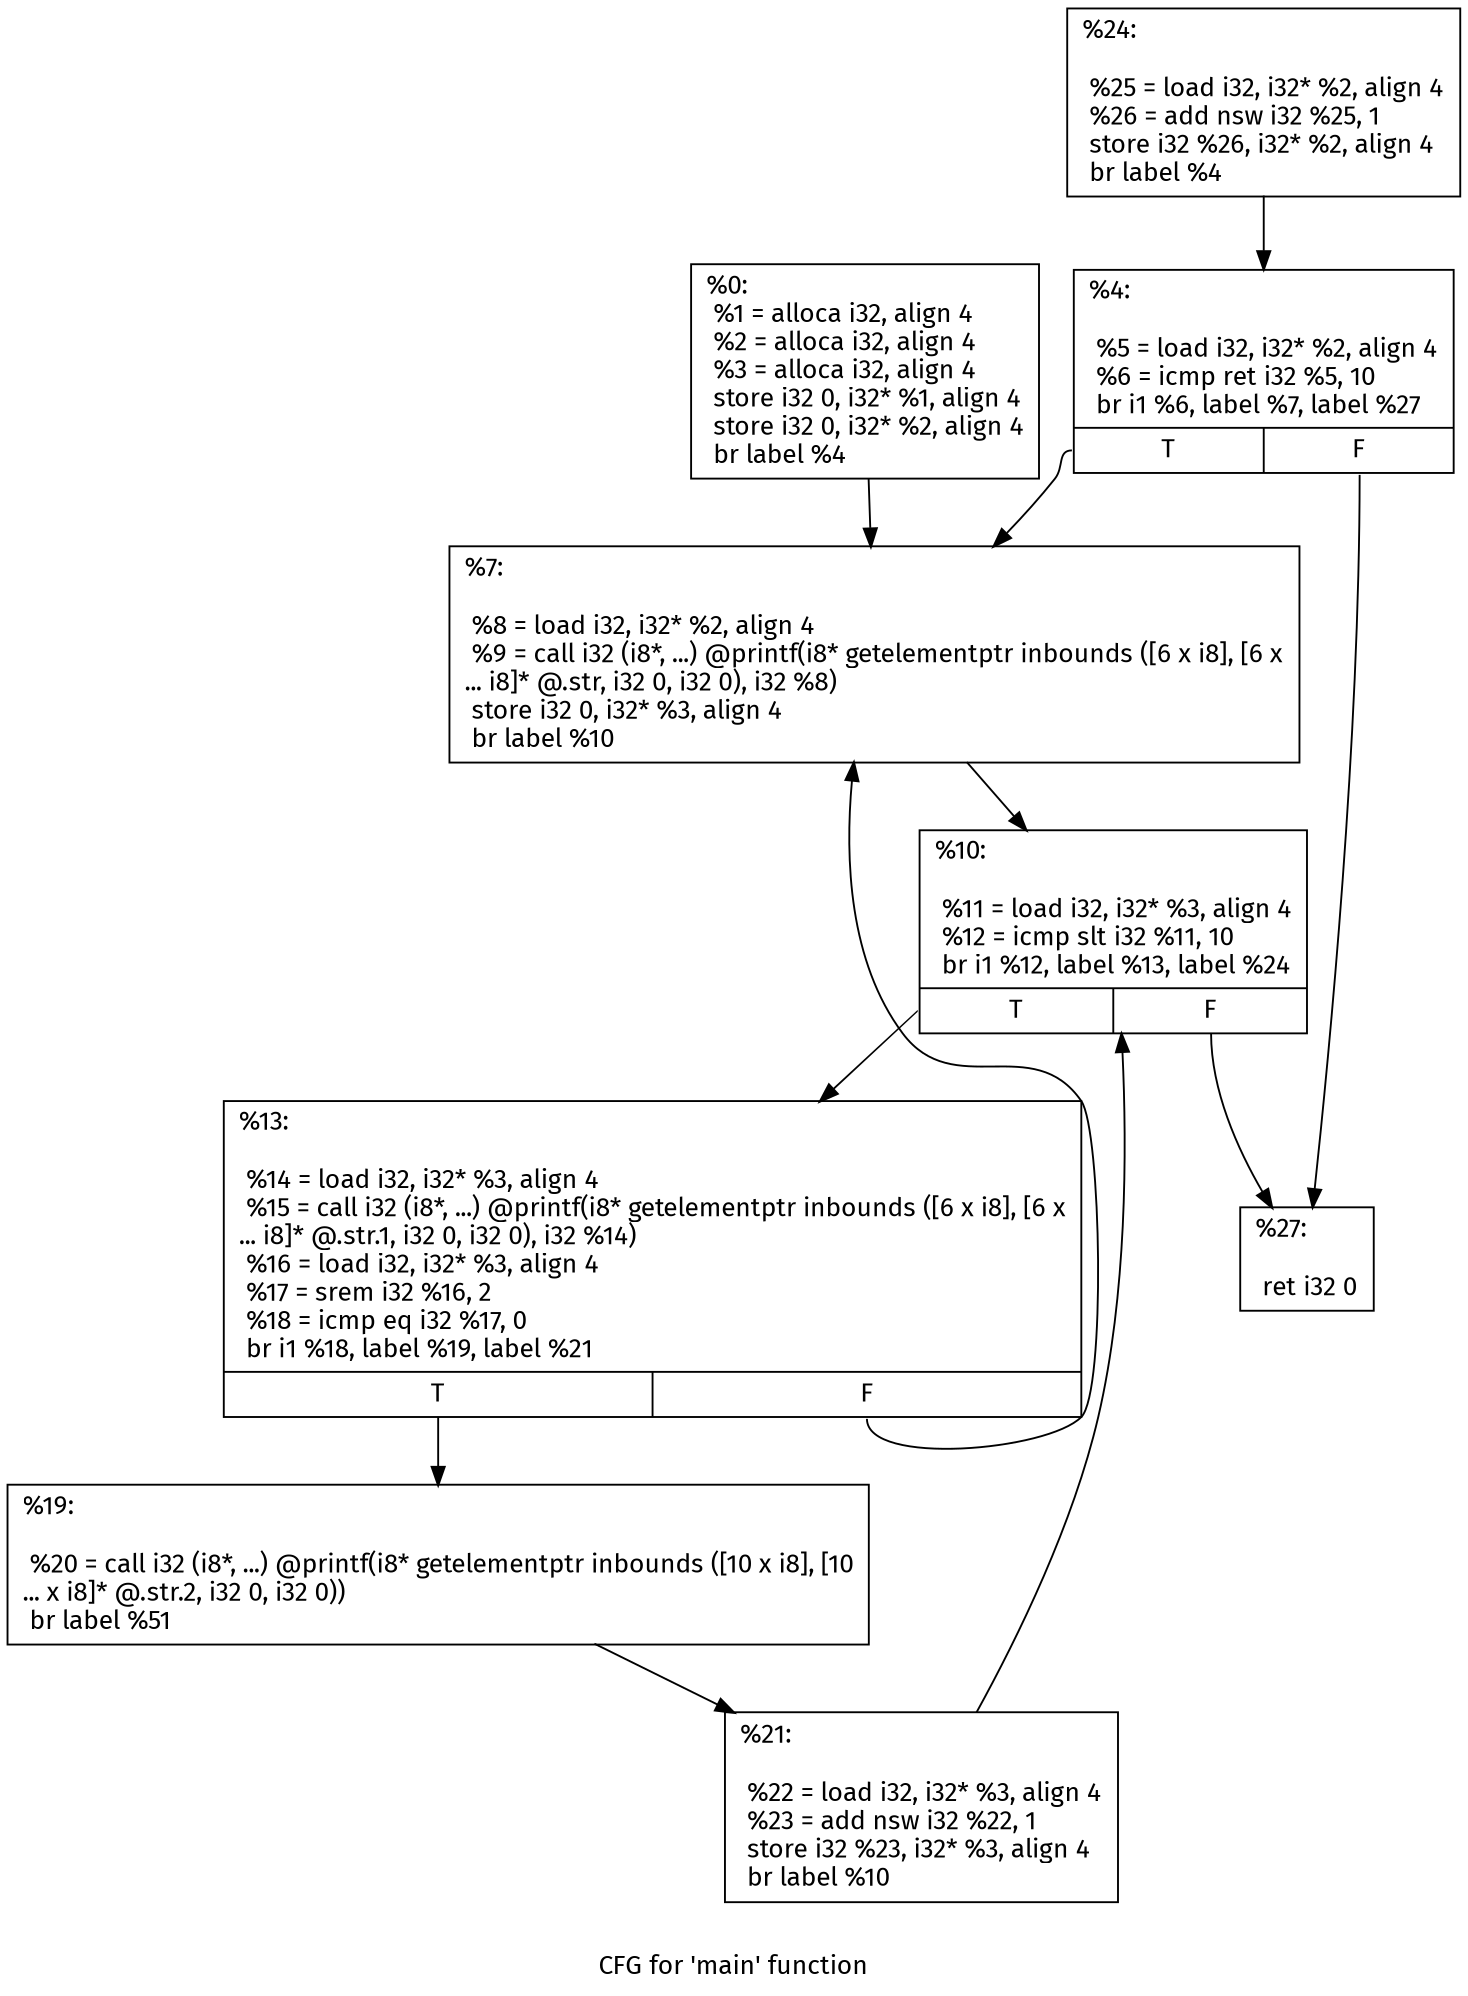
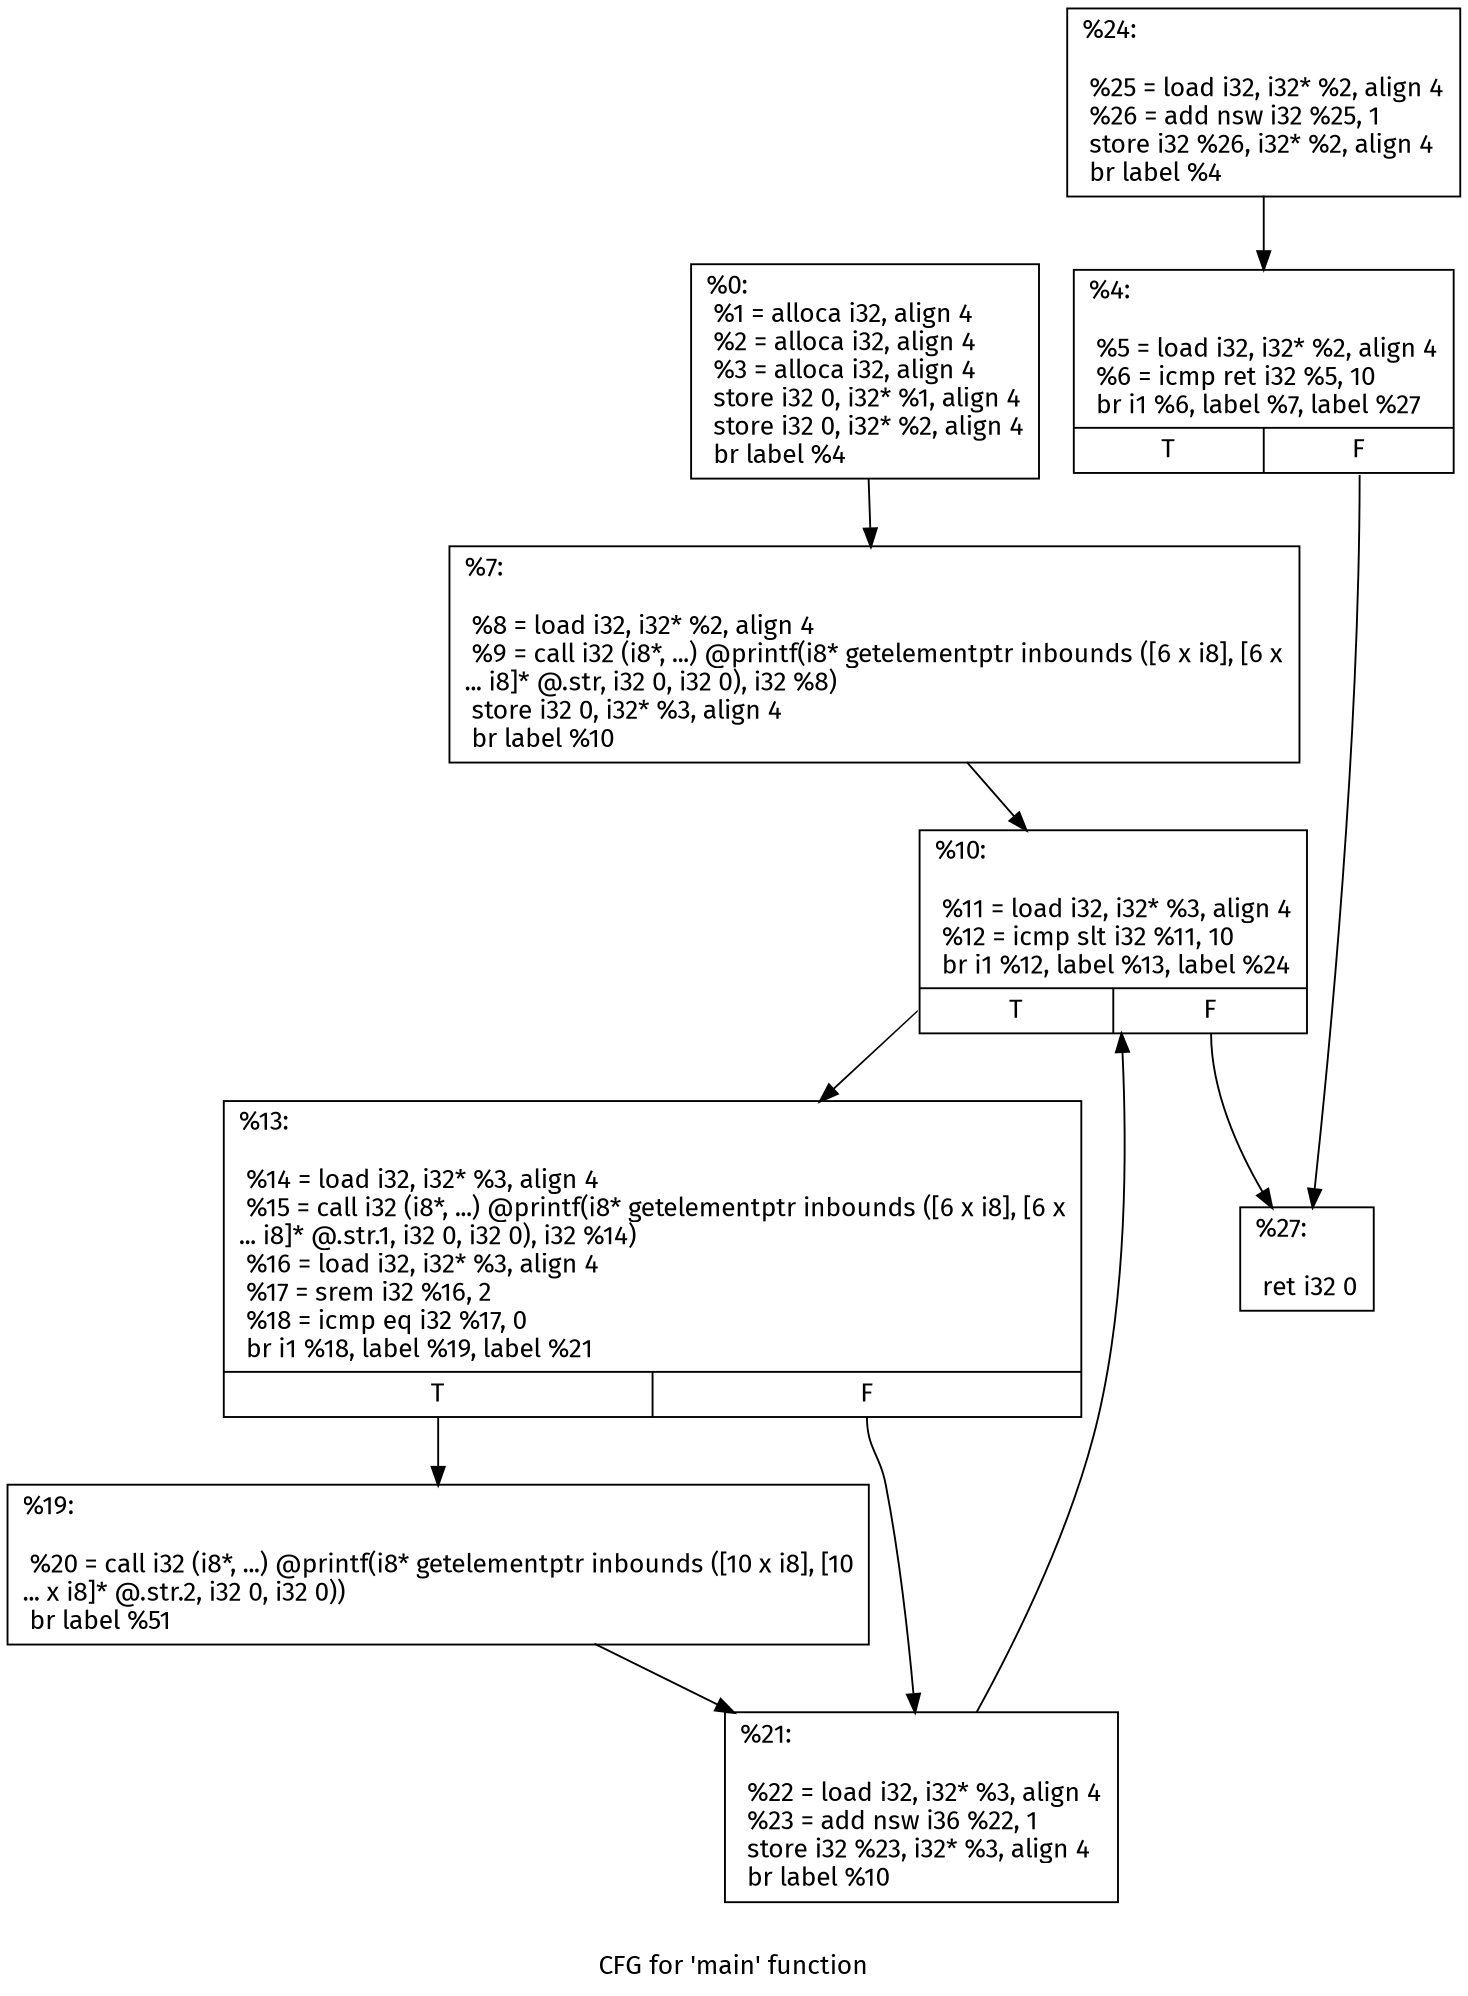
(1043, 493) -> none
(1091, 1144) -> (897, 1554)
(889, 1821) -> (890, 1821)
